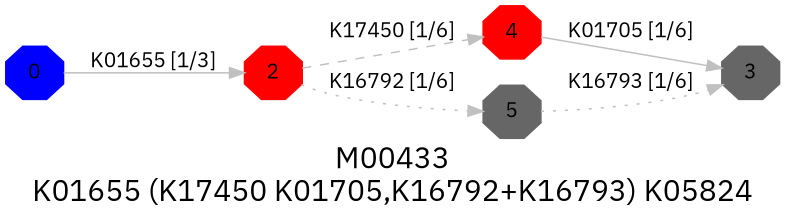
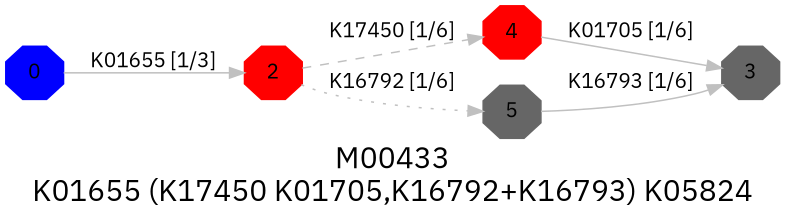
(625, 105) -> (625, 105)
